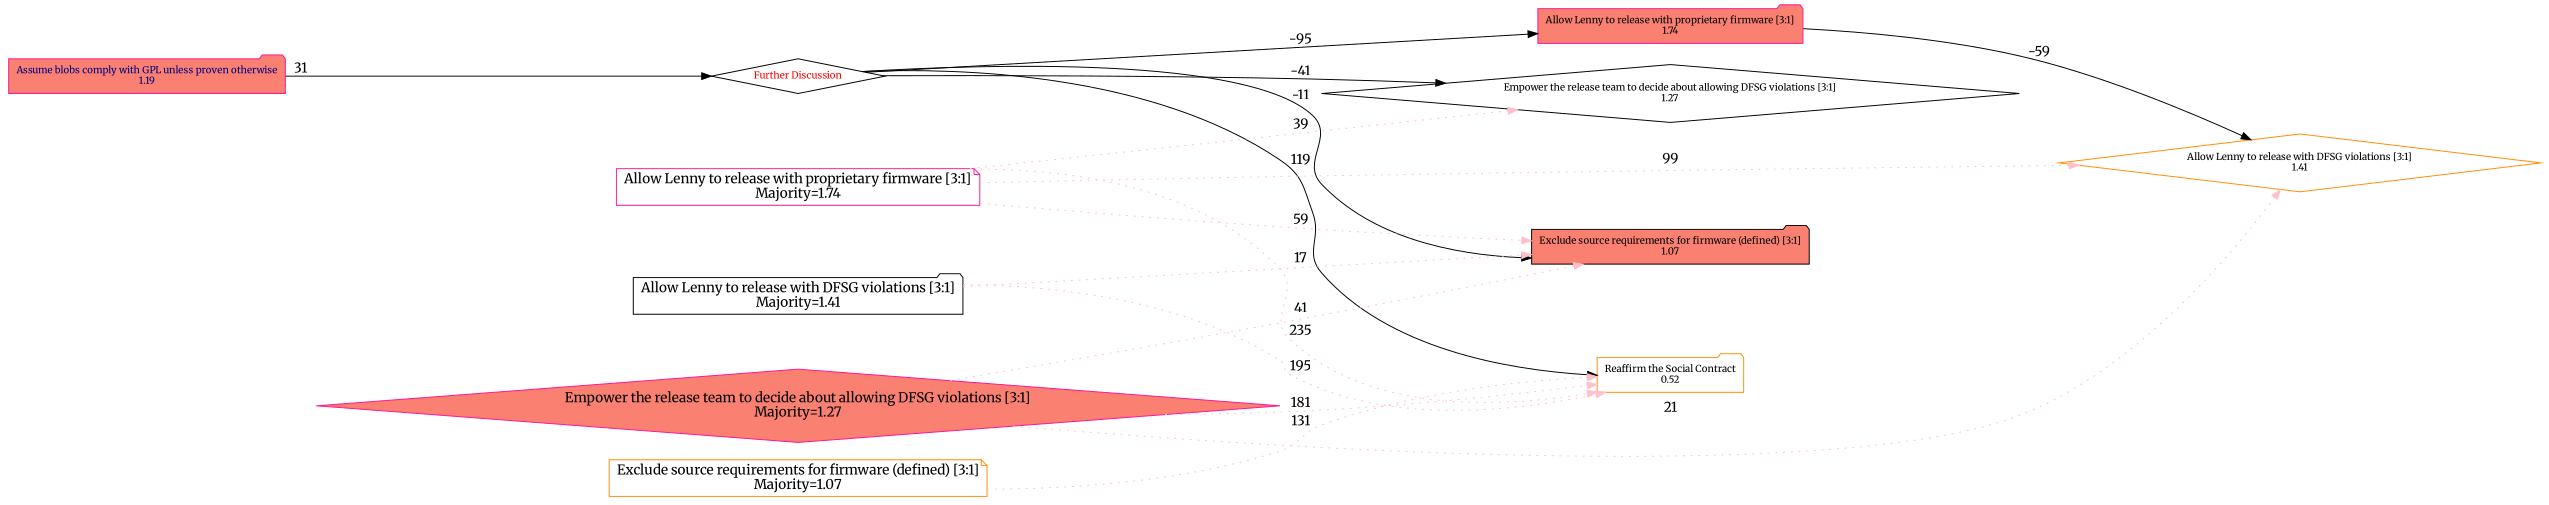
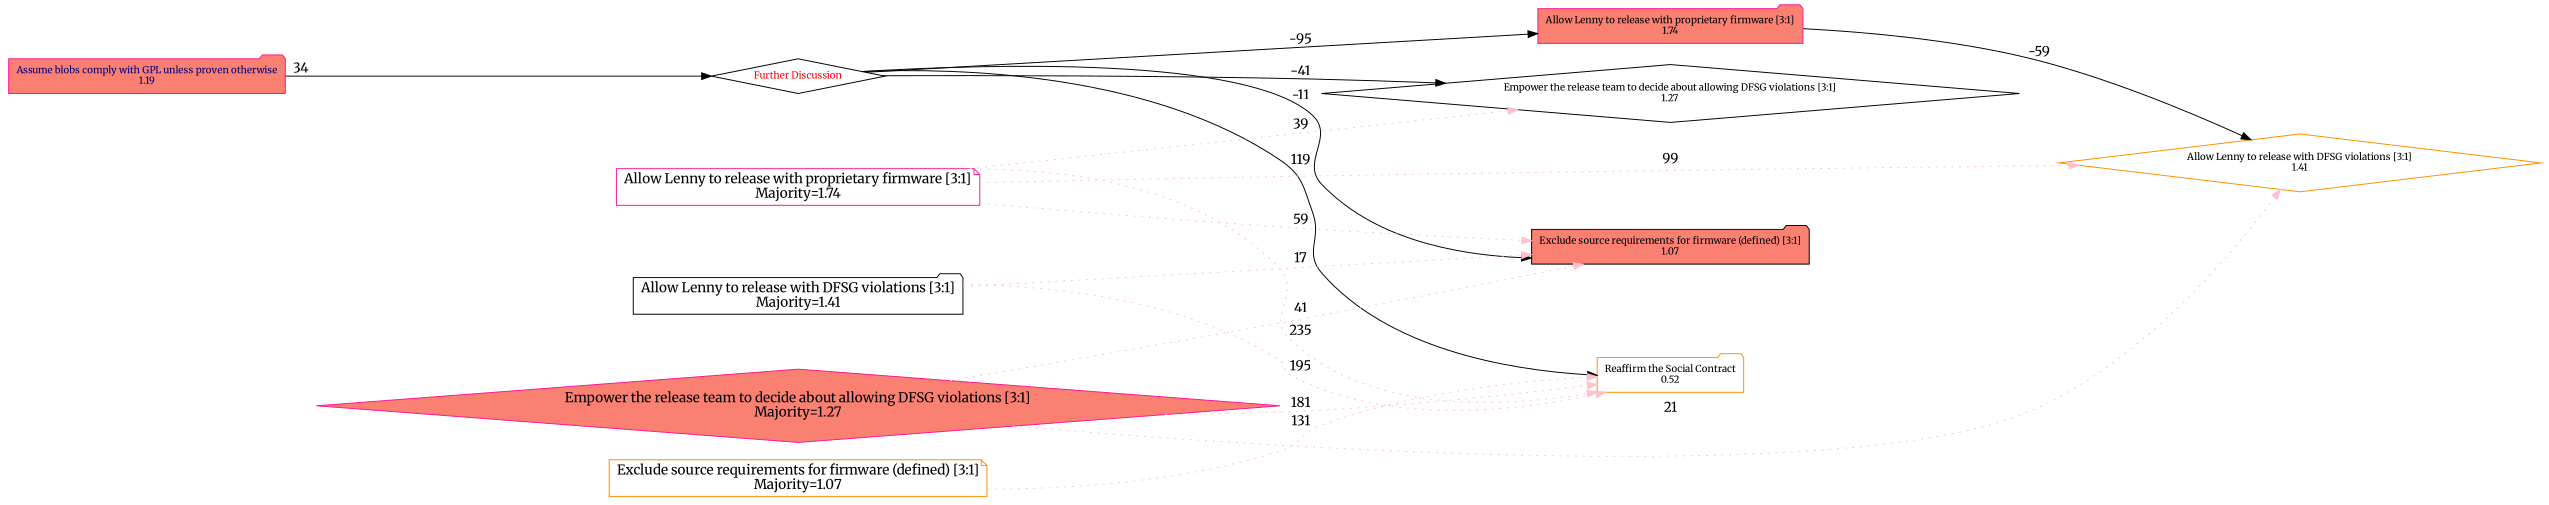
(301, 69) -> (301, 69)
